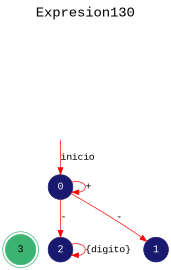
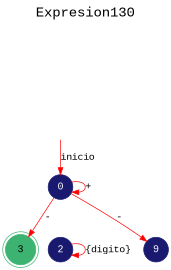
(60, 215) -> (43, 214)
(156, 250) -> (156, 250)
